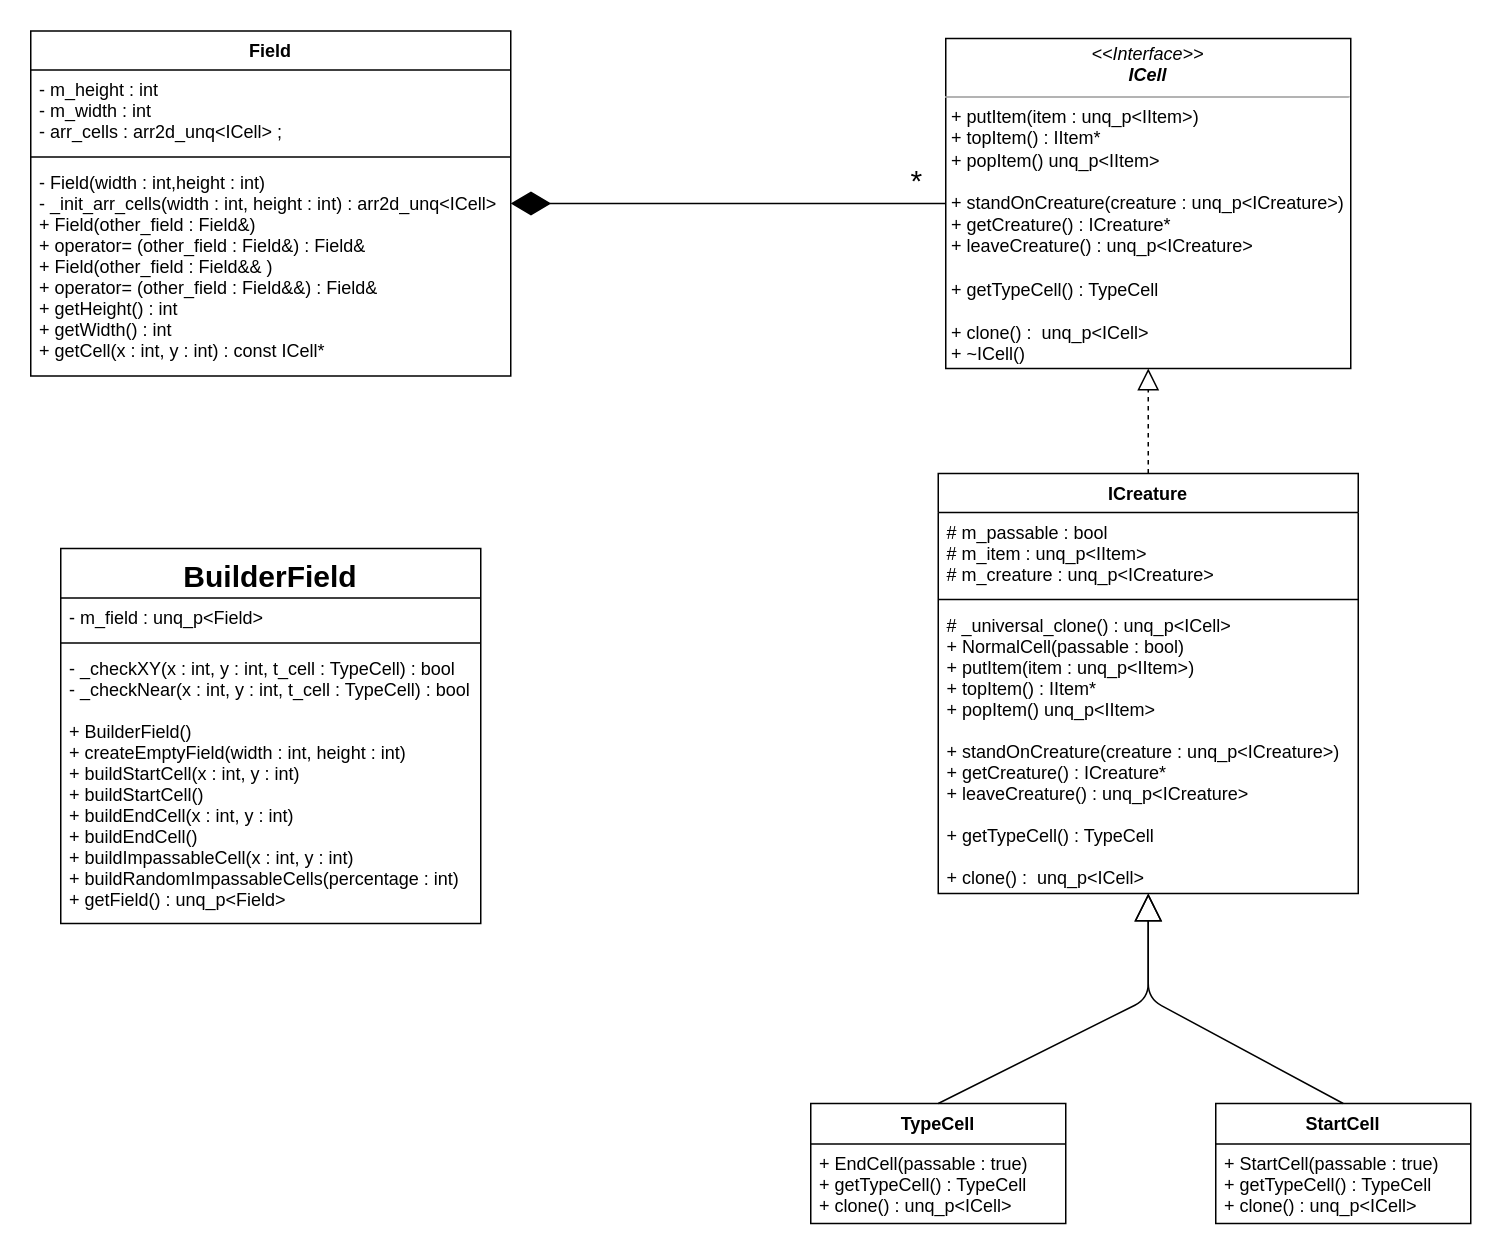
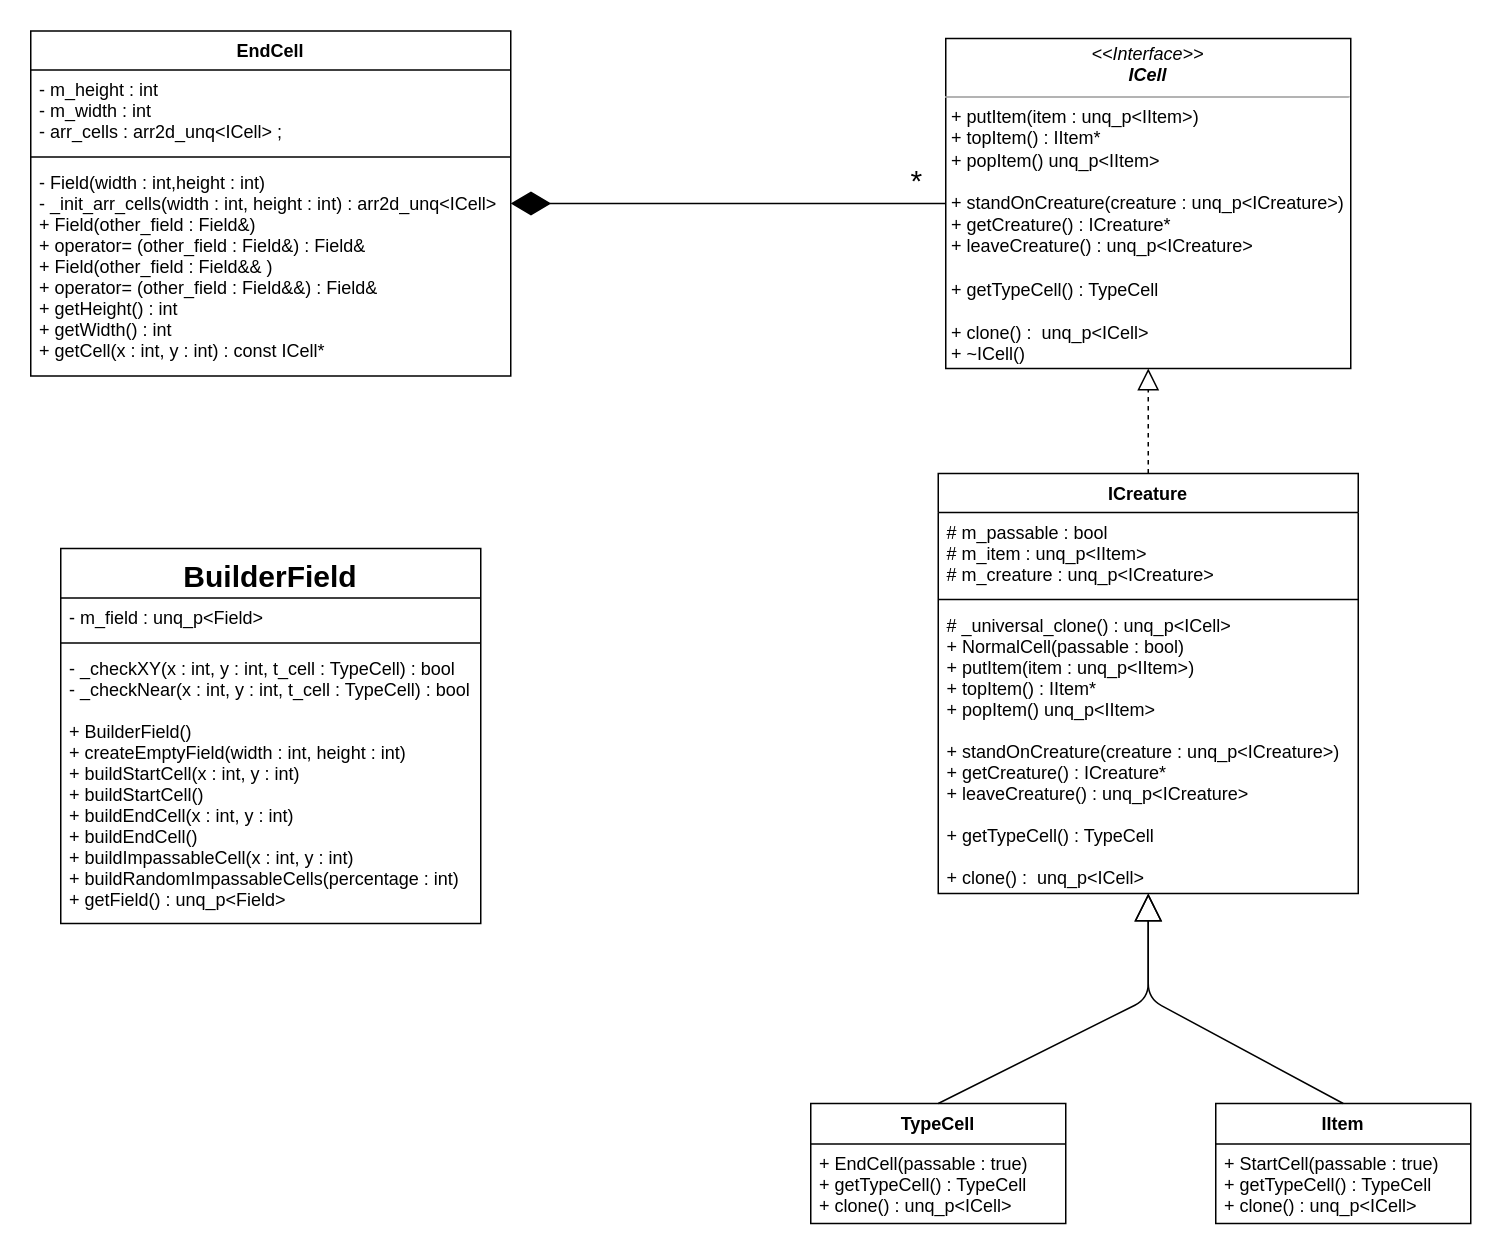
(270, 51) -> (270, 51)
(1343, 1124) -> (1343, 1124)
